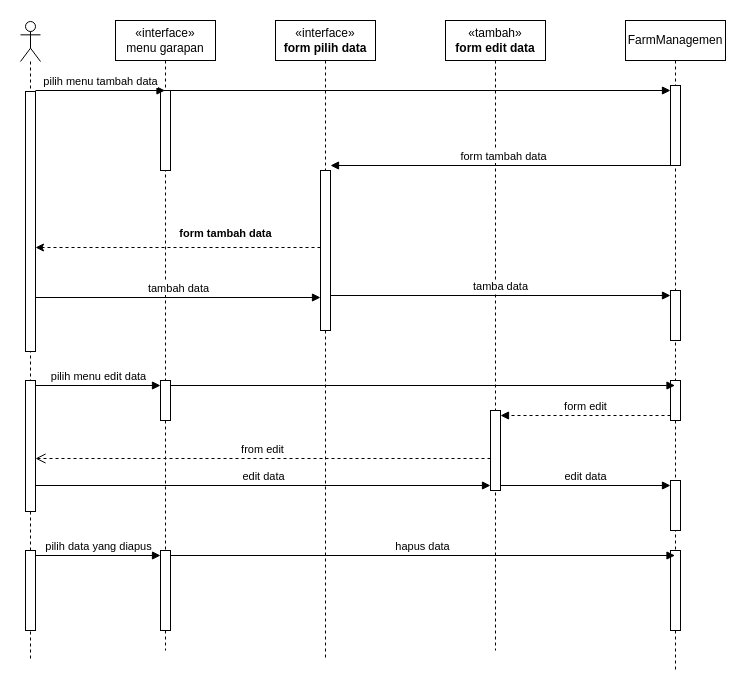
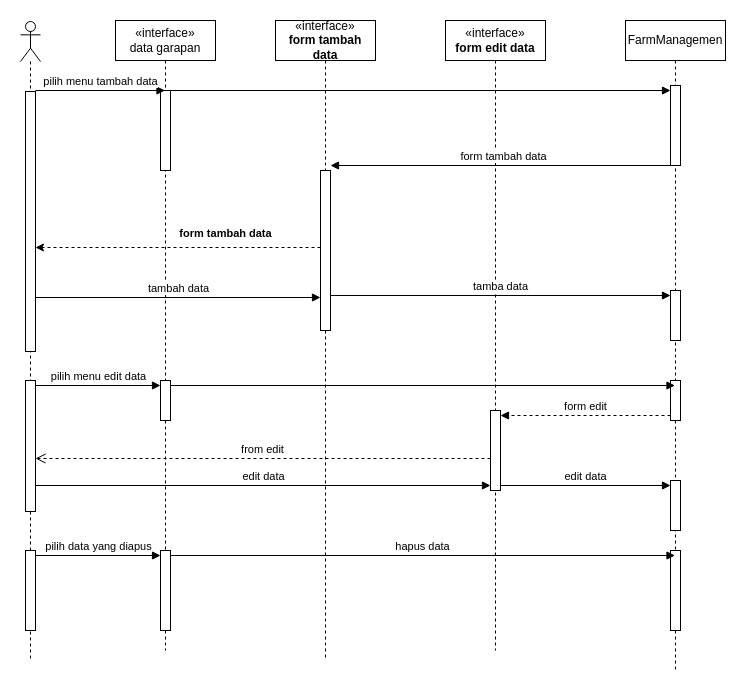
(166, 41) -> (166, 41)
(326, 41) -> (326, 41)
(496, 41) -> (496, 41)
